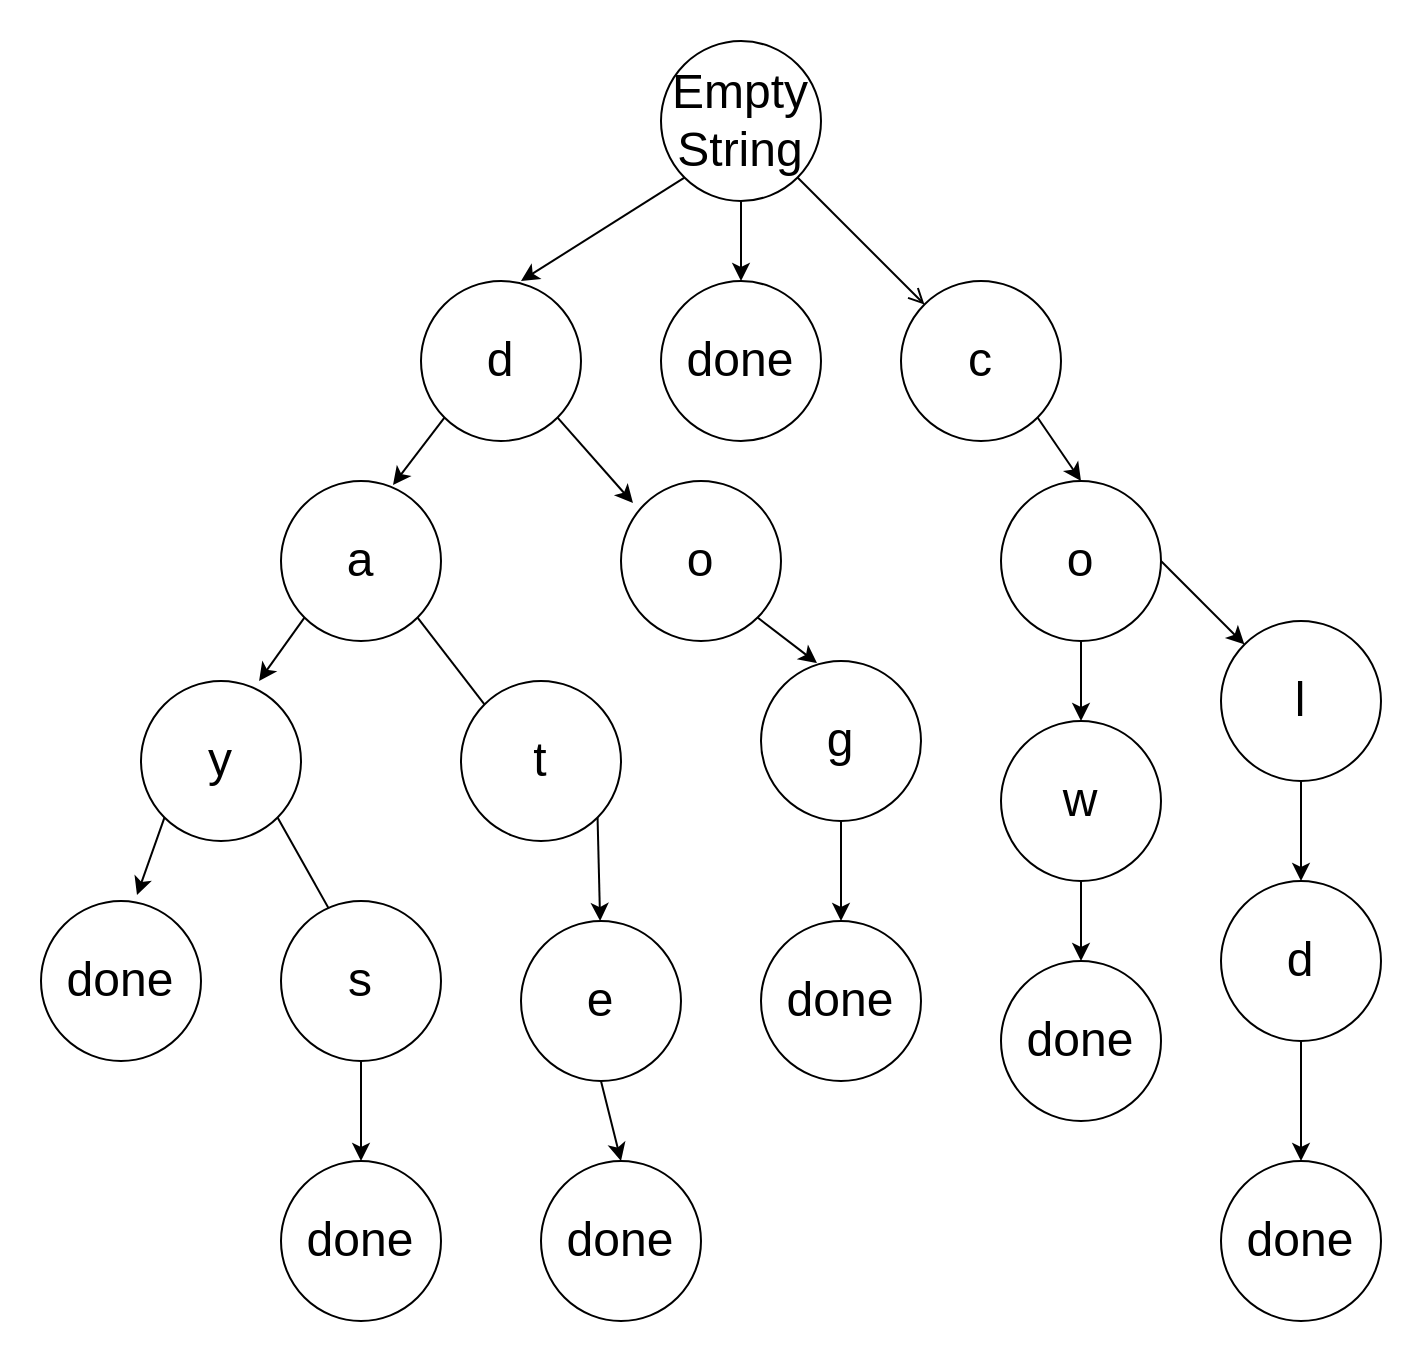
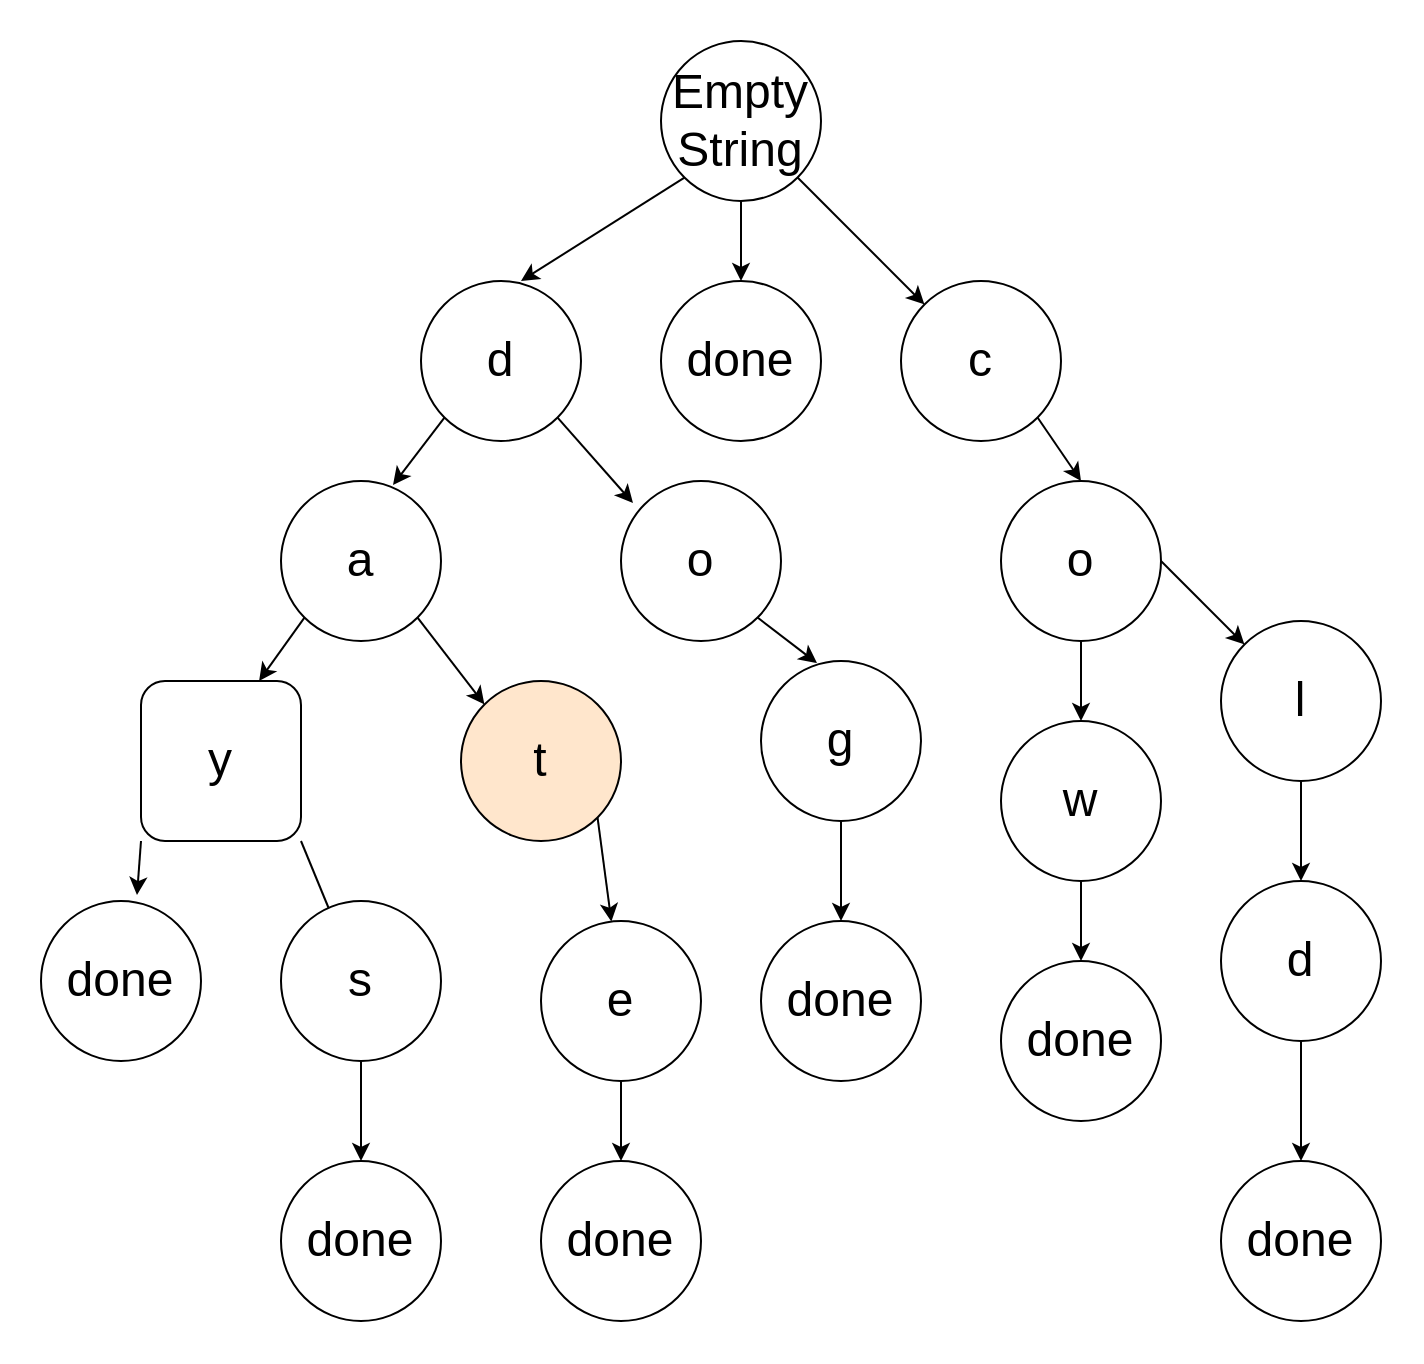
(916, 296) -> (914, 294)
(479, 697) -> (475, 693)
(221, 761) -> (221, 761)
(541, 761) -> (541, 761)
(601, 1001) -> (621, 1001)
